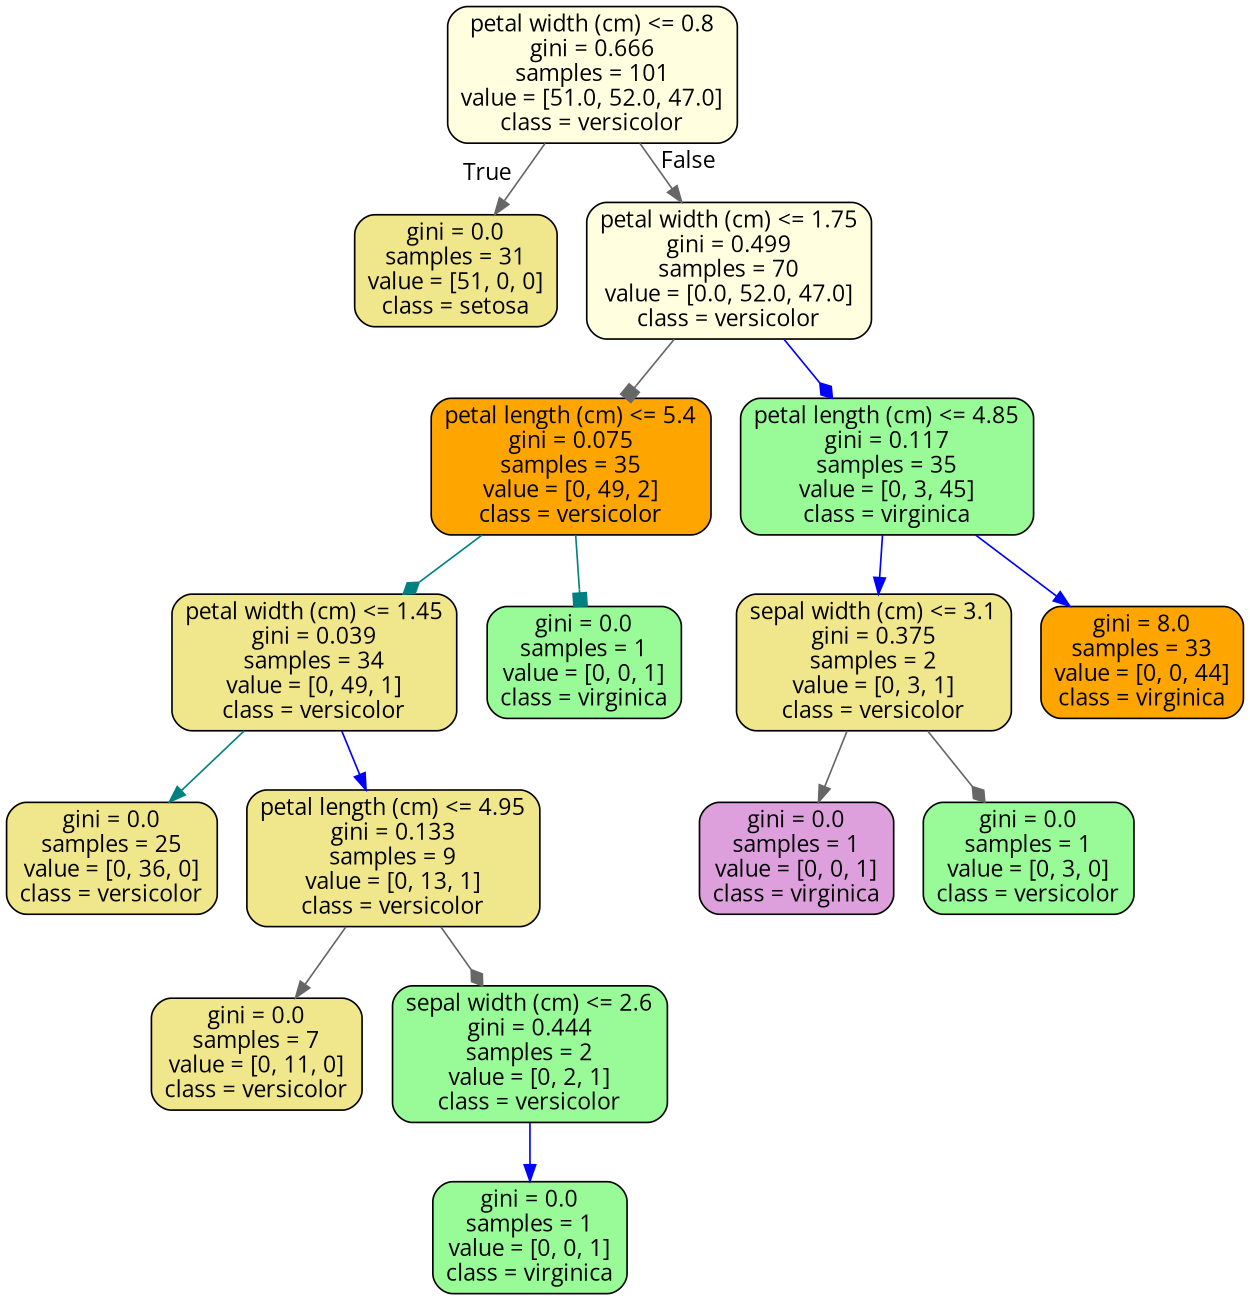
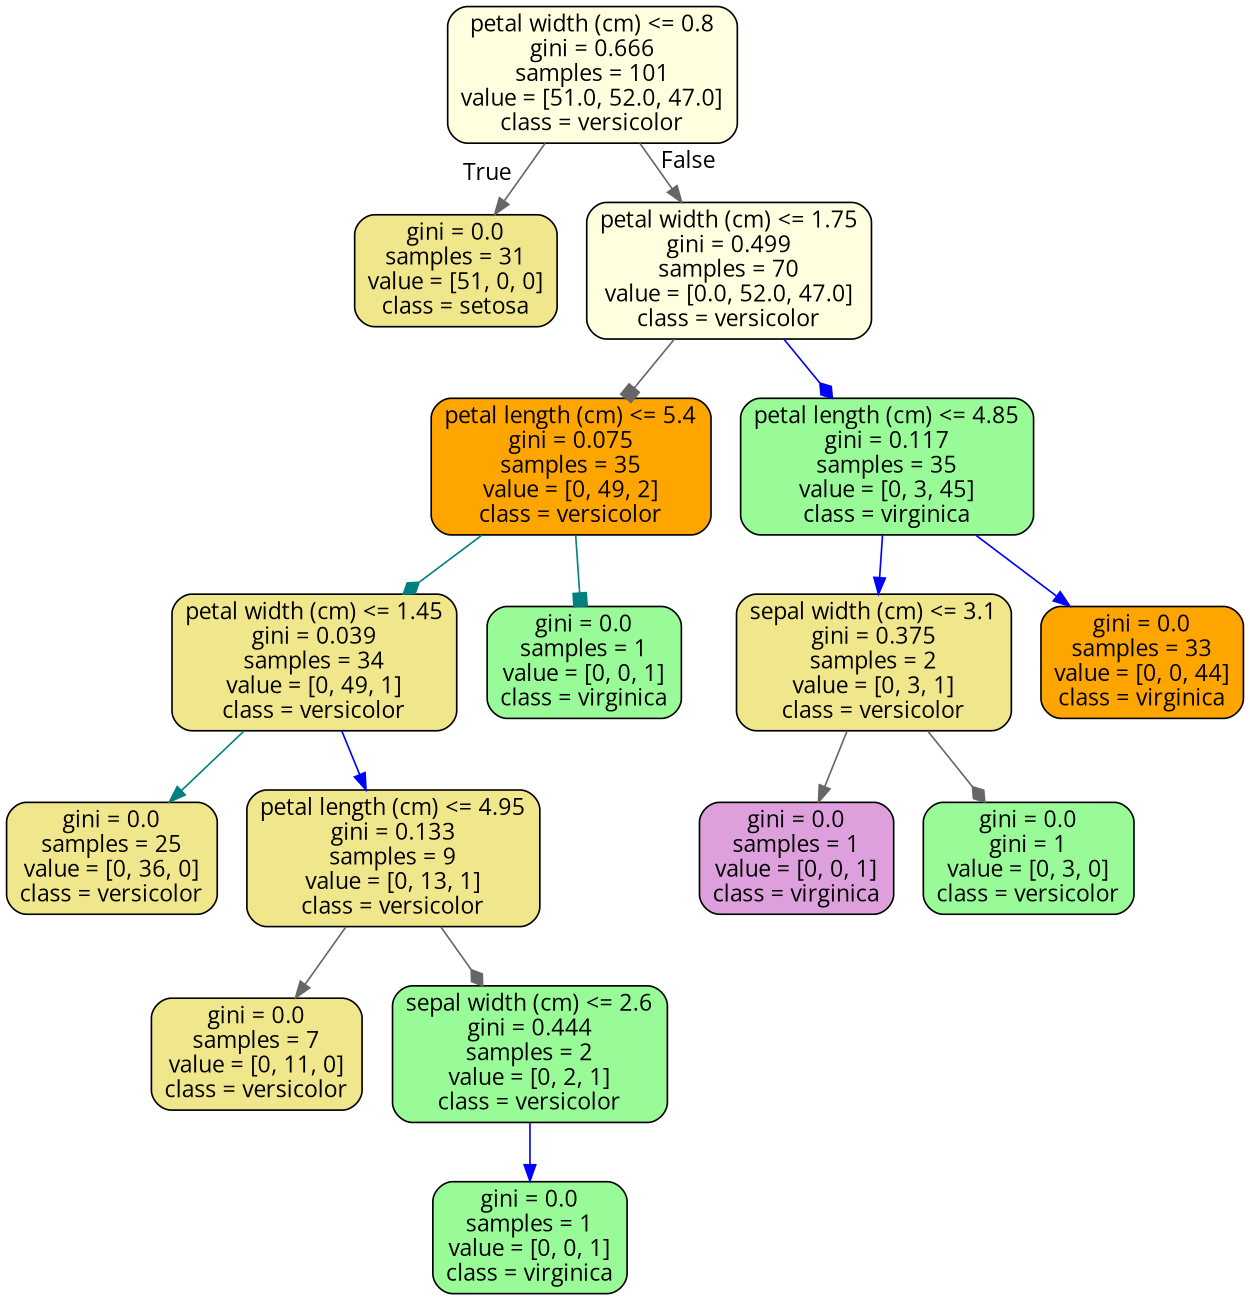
(1142, 662) -> (1142, 662)
(1029, 858) -> (1029, 858)
